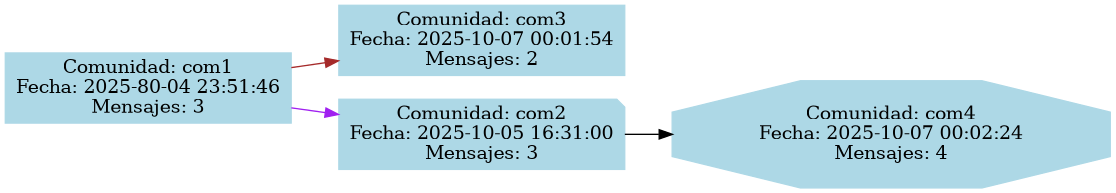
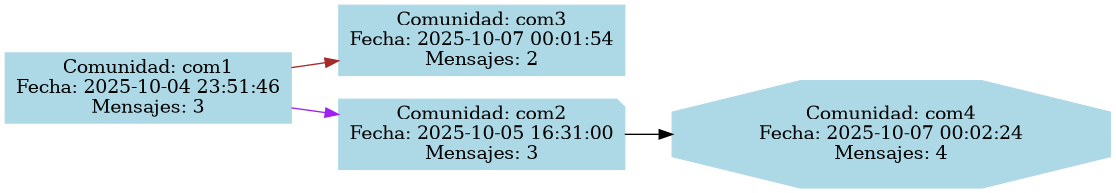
(148, 88) -> (148, 88)
